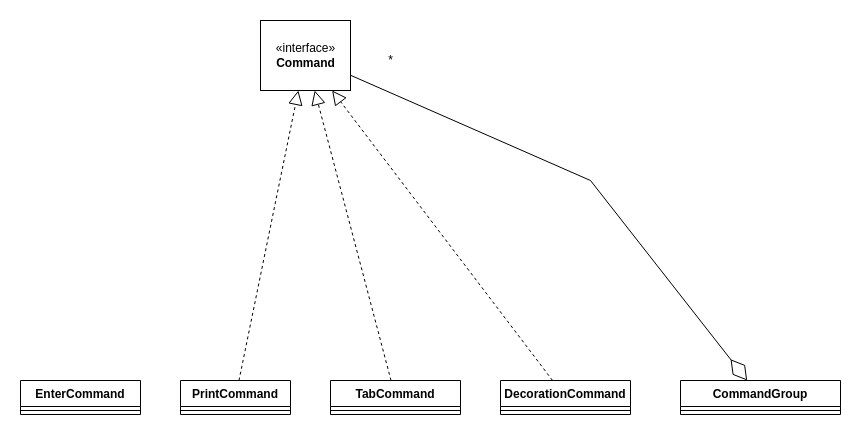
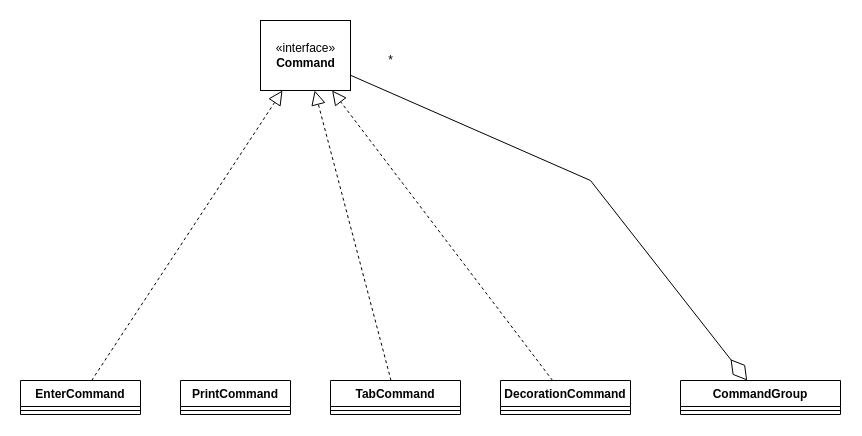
none -> (183, 242)
(267, 243) -> none
